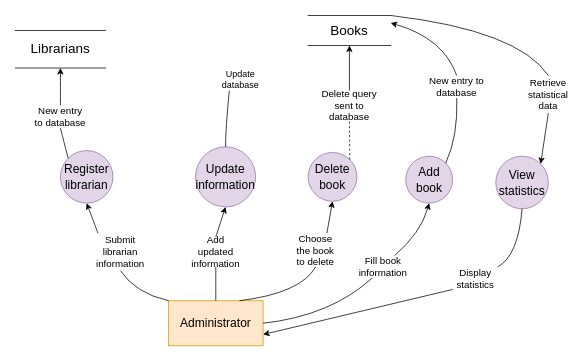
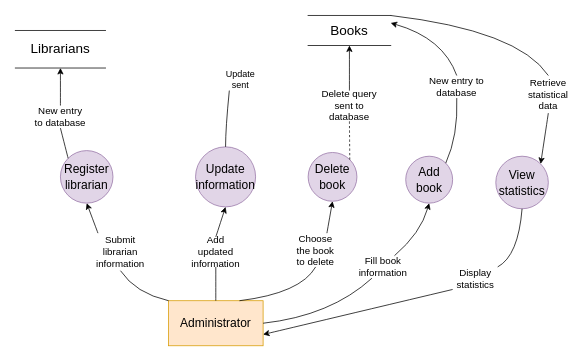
(240, 79) -> (240, 79)
